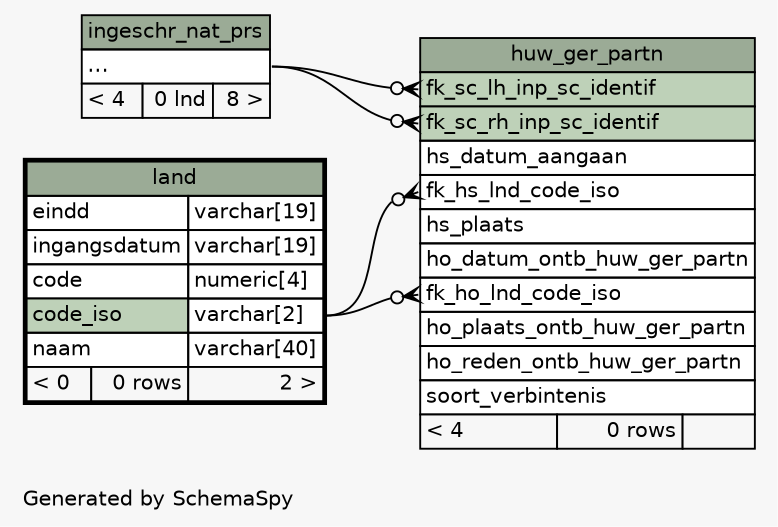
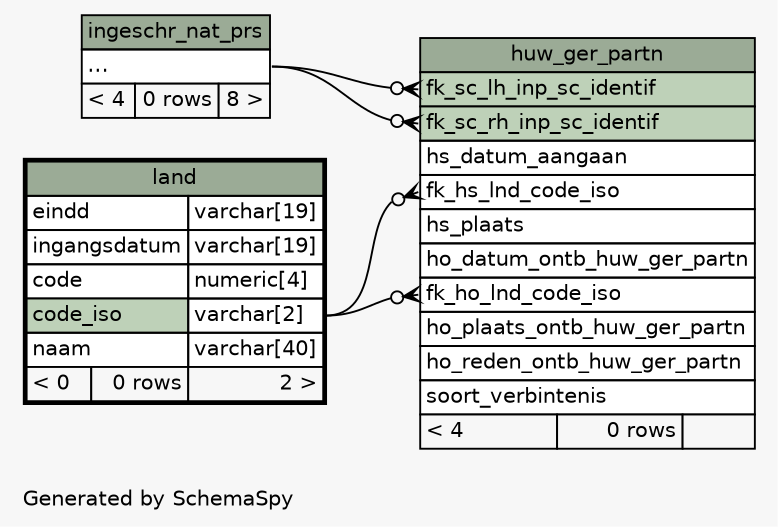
(181, 100) -> (178, 100)
